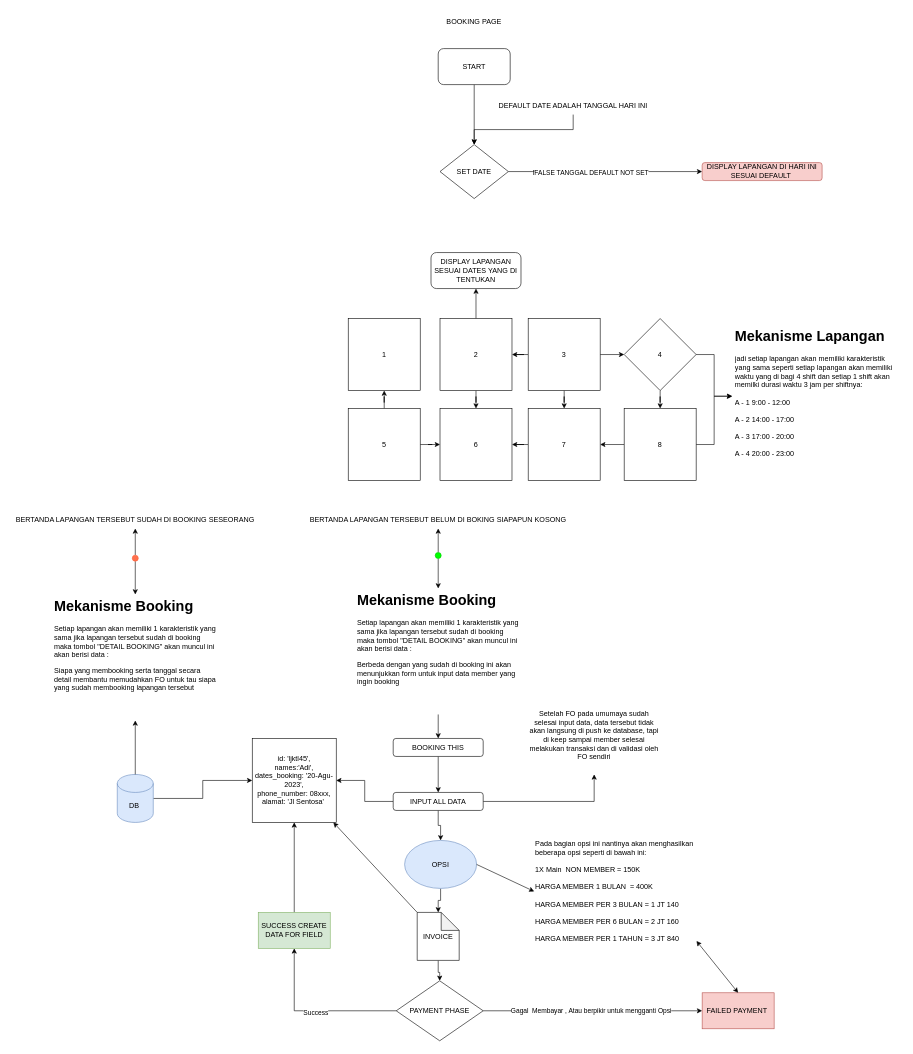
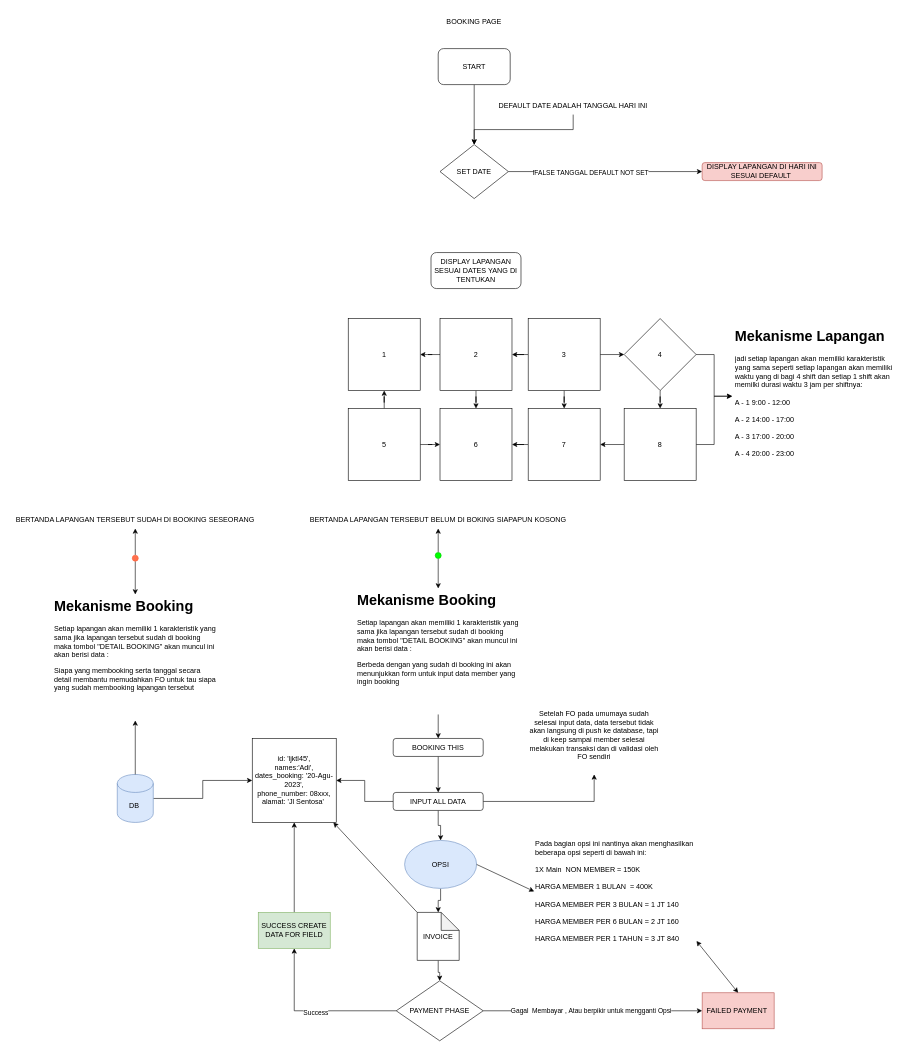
(476, 294) -> (428, 354)
